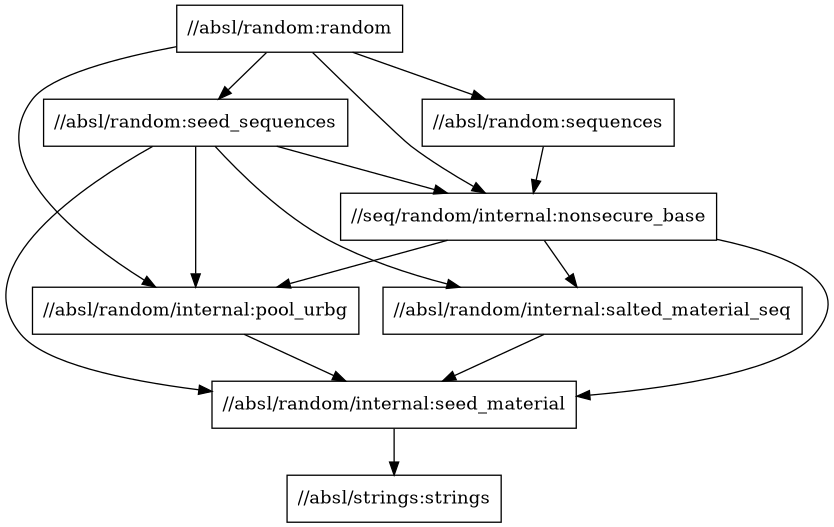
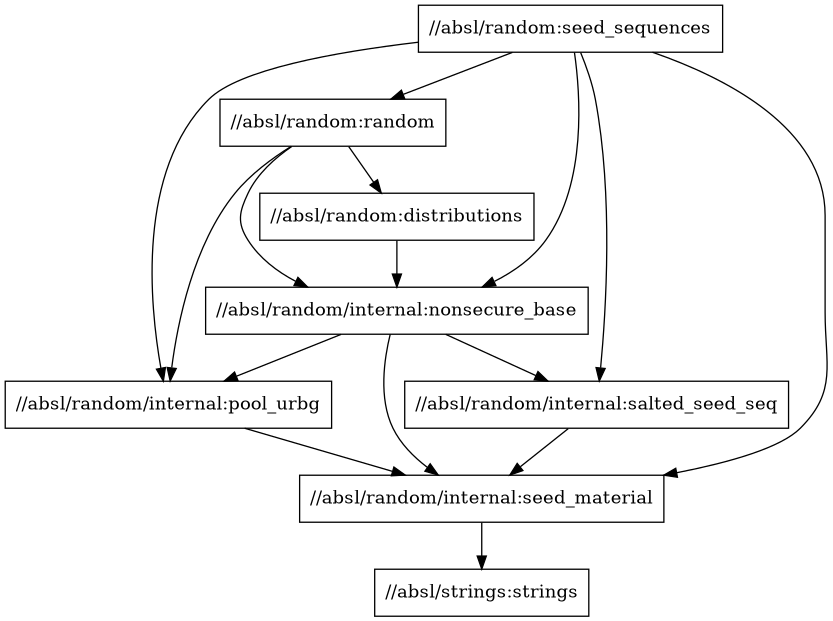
(247, 71) -> (458, 73)
(548, 123) -> (397, 217)
(529, 217) -> (397, 311)
(593, 311) -> (597, 405)
